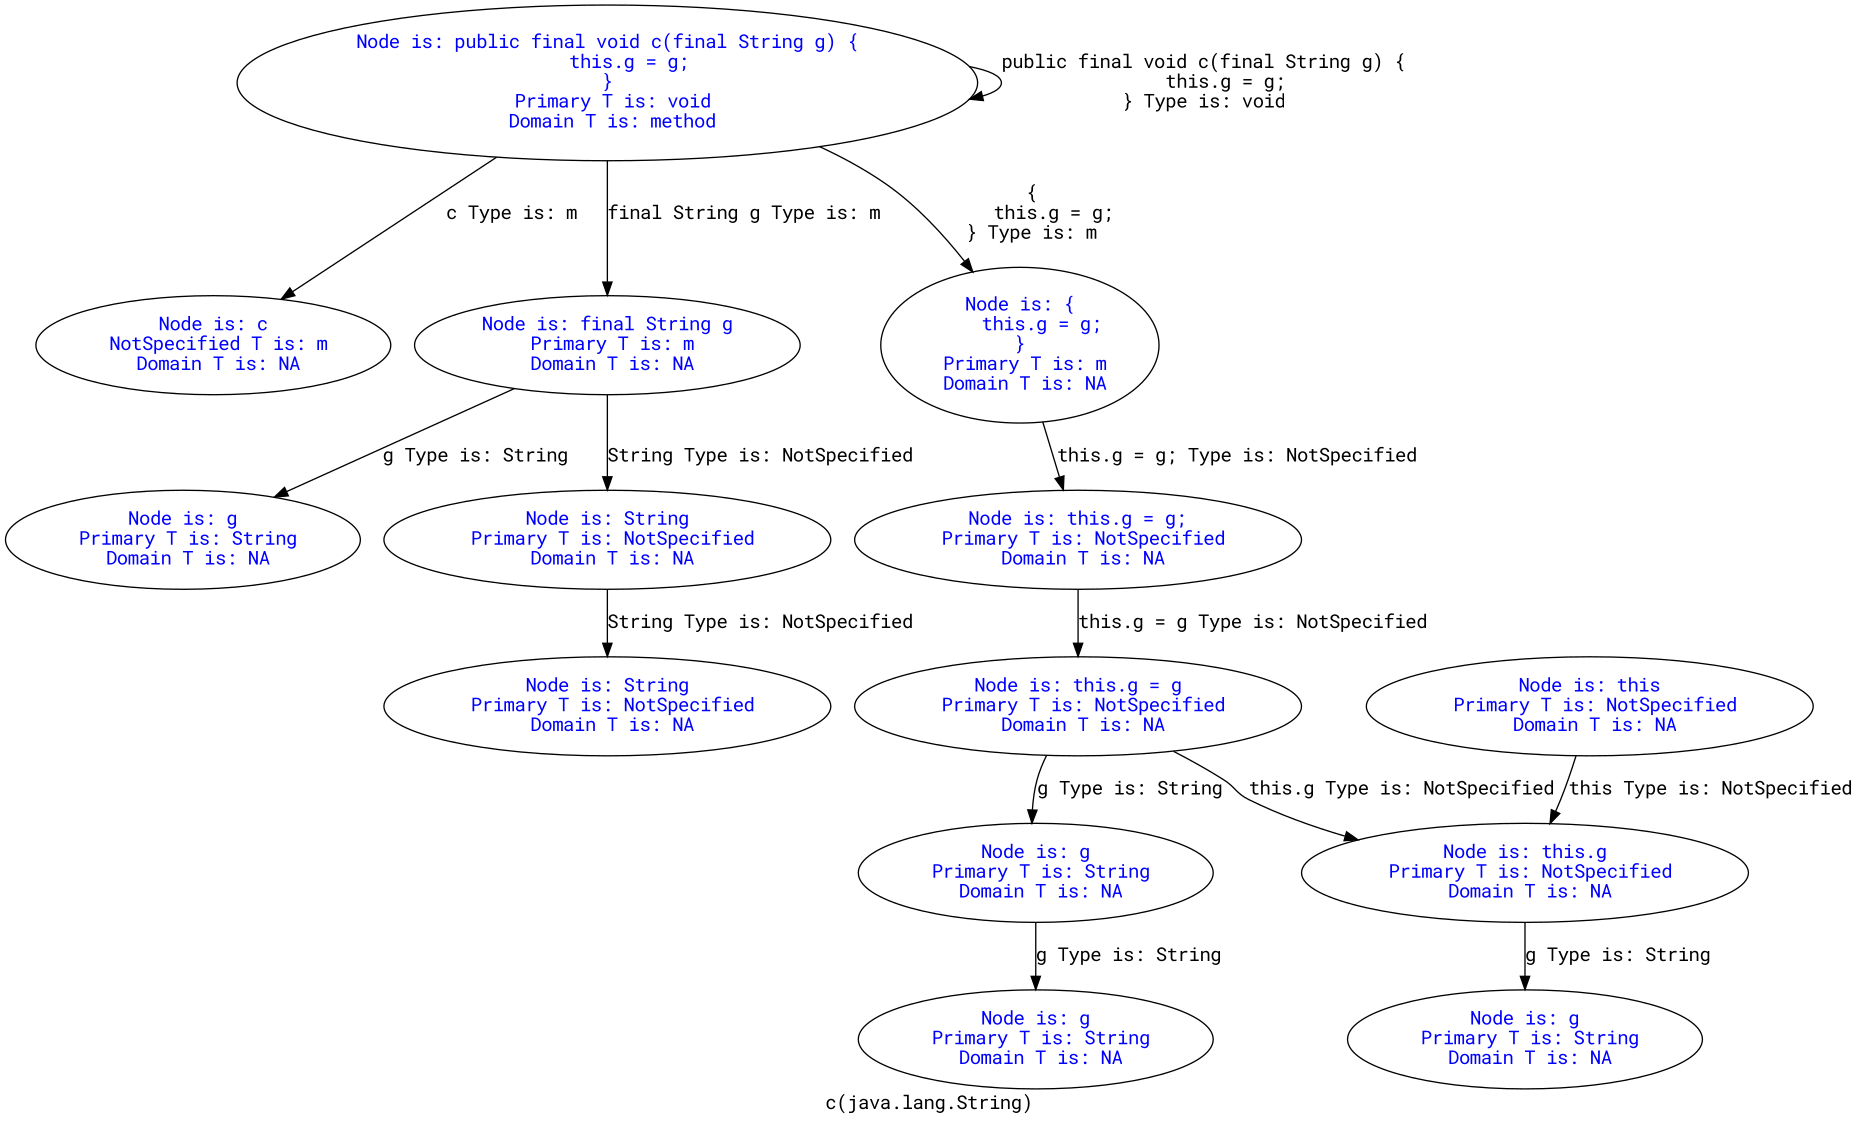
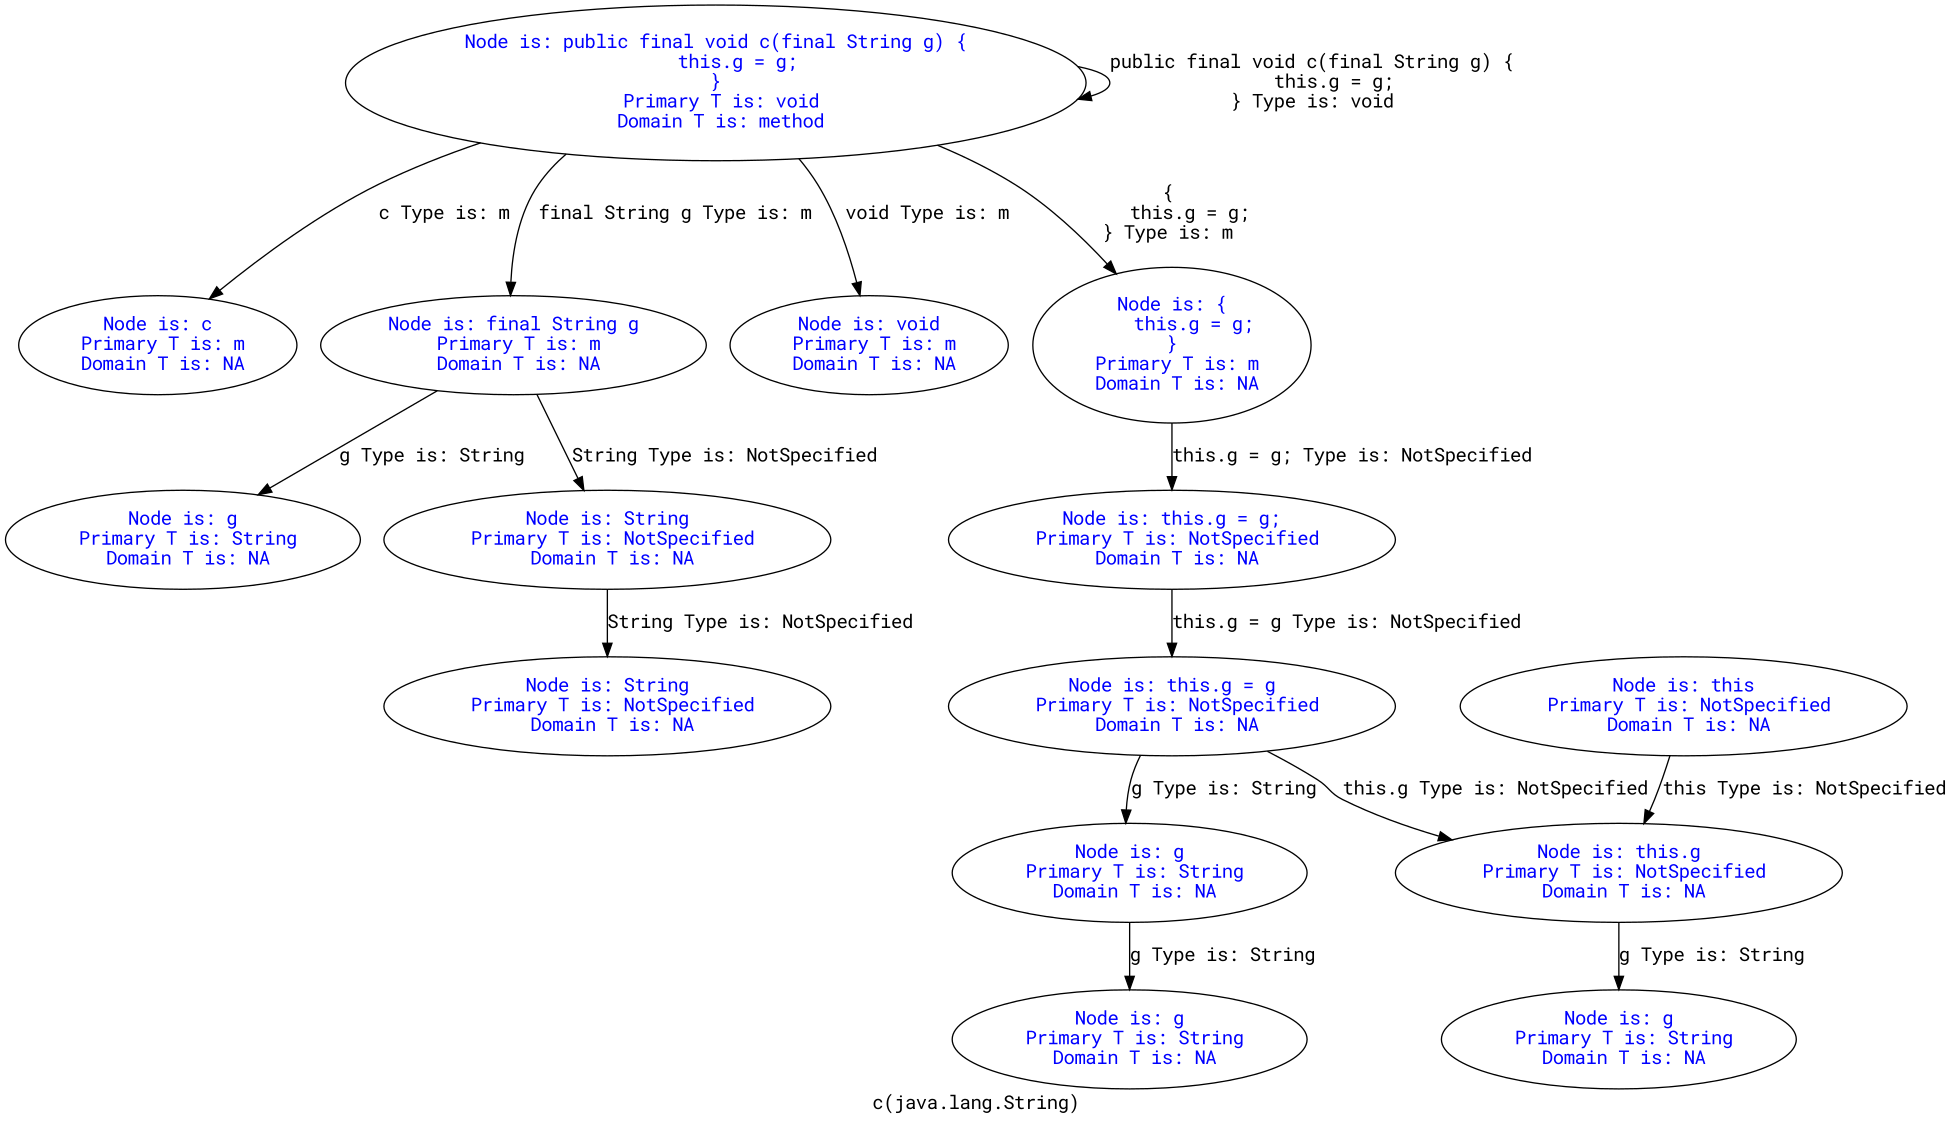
(213, 345) -> (158, 345)
none -> (869, 345)
